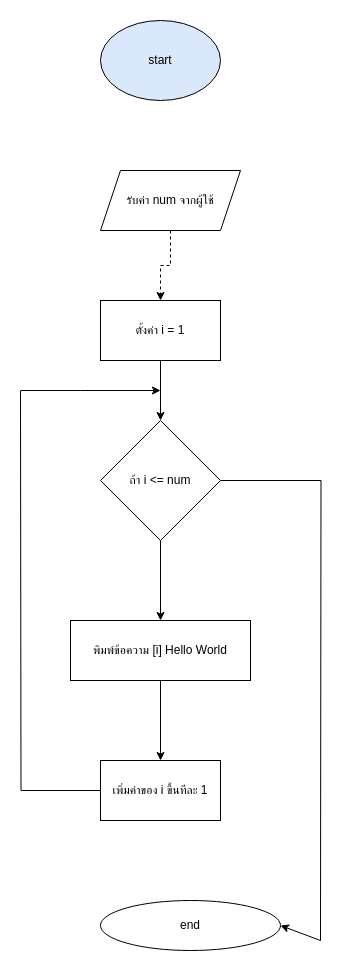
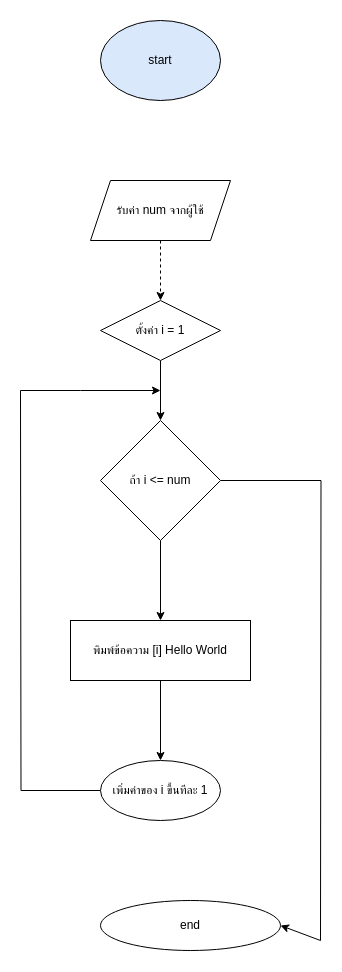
(171, 201) -> (161, 211)
(161, 331) -> (161, 331)
(161, 791) -> (161, 791)
